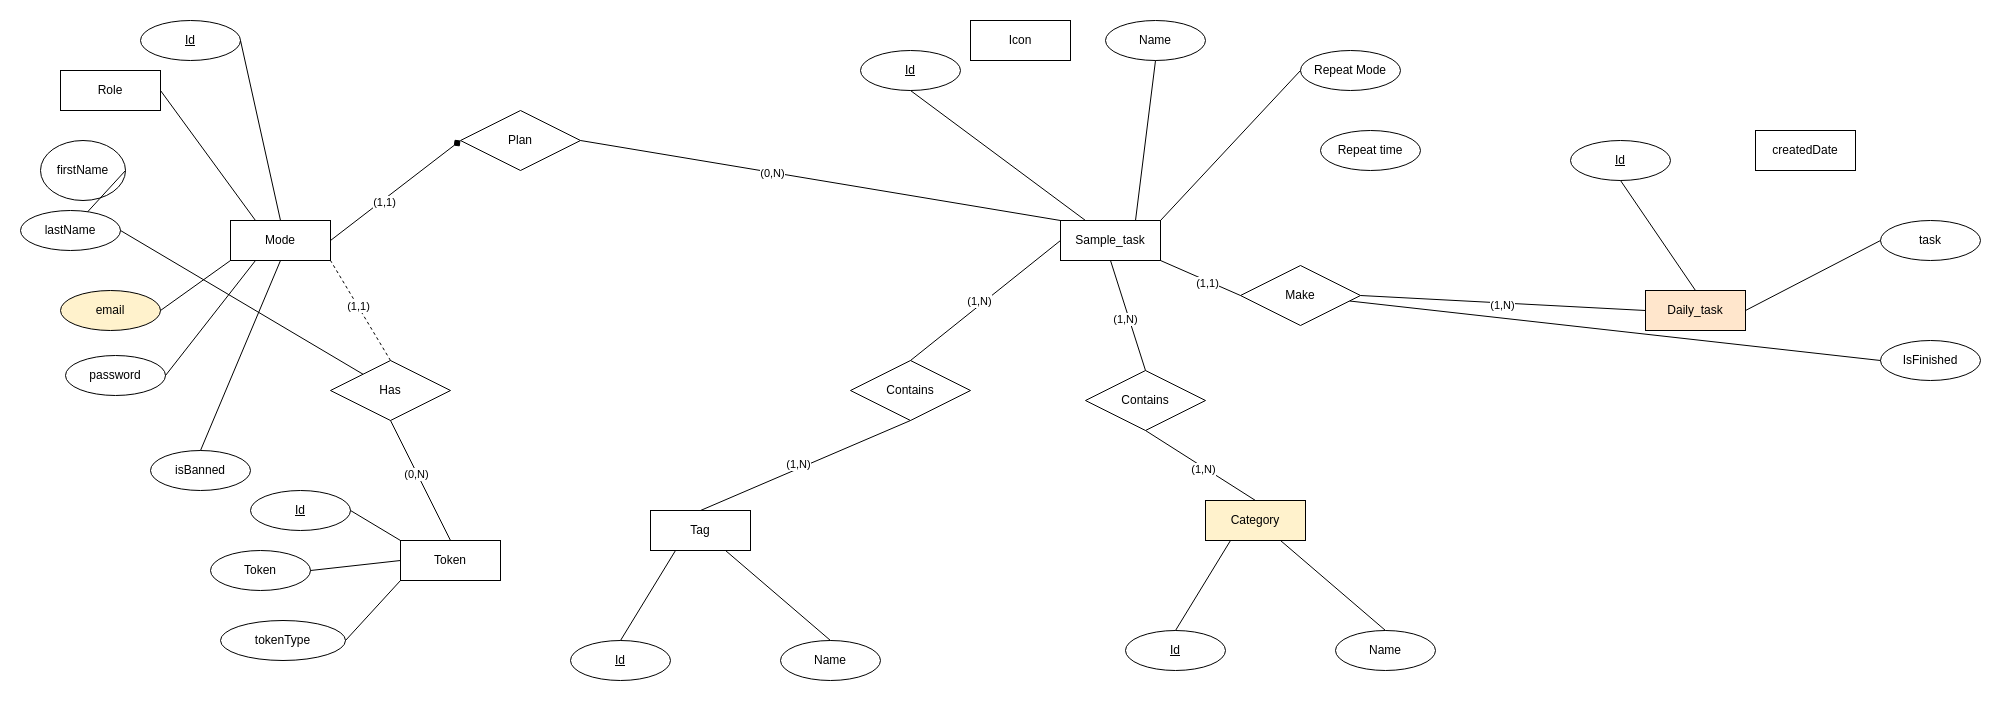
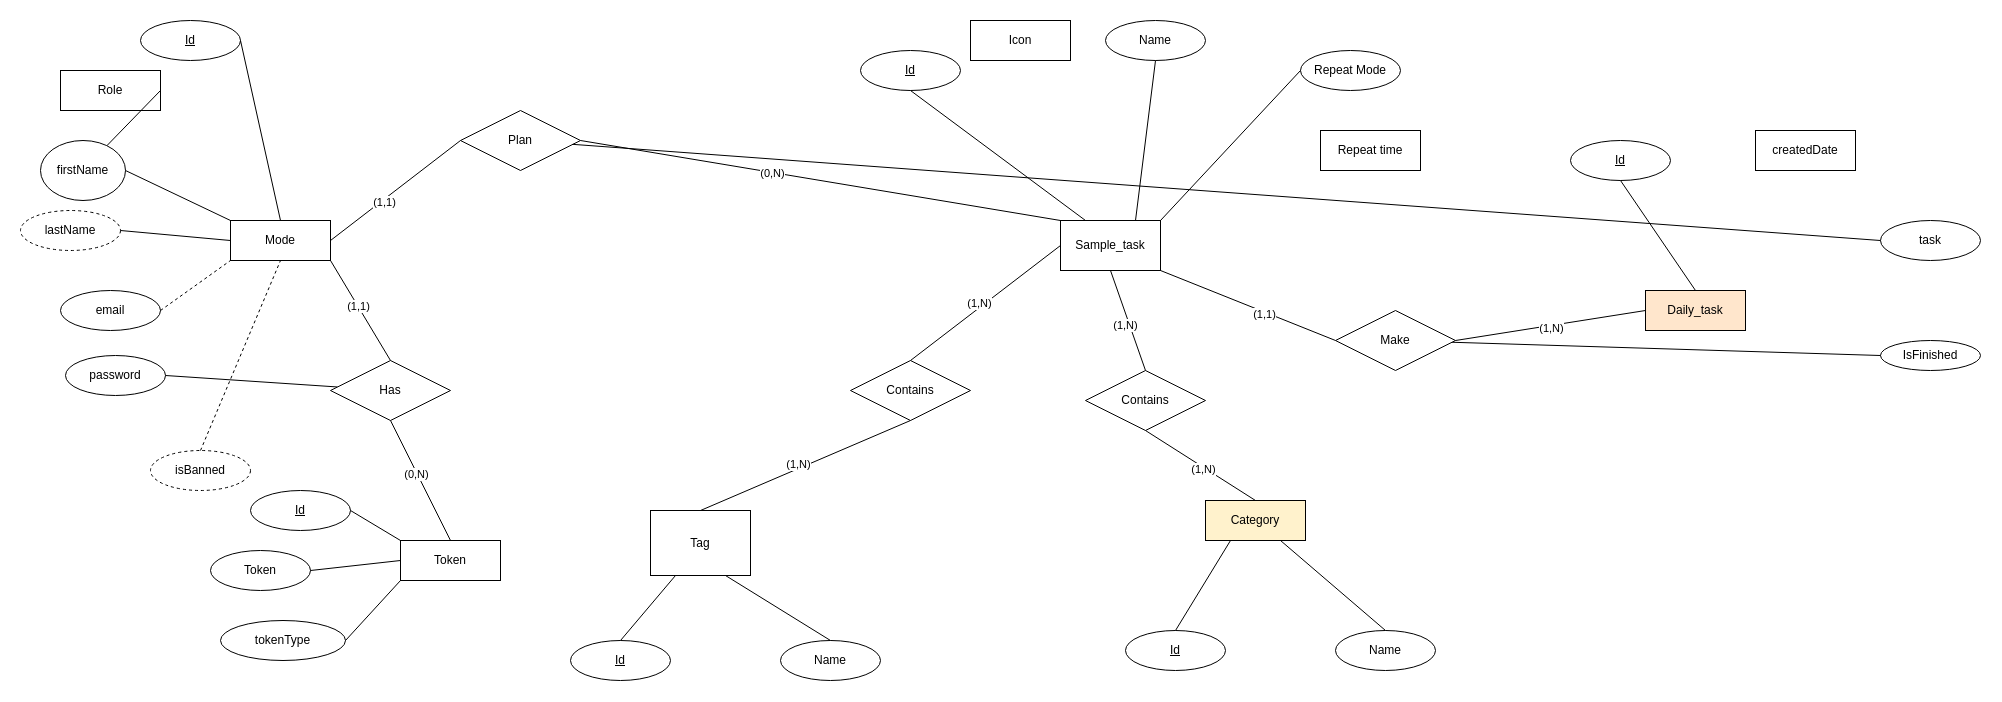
(454, 146) -> (457, 144)
(1371, 151) -> (1371, 151)
(208, 155) -> (134, 118)
(107, 191) -> (178, 196)
(71, 231) -> (71, 231)
(1111, 241) -> (1111, 246)
(1813, 276) -> (1261, 195)
(195, 286) -> (195, 286)
(1301, 296) -> (1396, 341)
(241, 302) -> (176, 236)
(111, 311) -> (111, 311)
(211, 318) -> (252, 381)
(376, 336) -> (376, 336)
(240, 356) -> (240, 356)
(1931, 361) -> (1931, 356)
(201, 471) -> (201, 471)
(701, 531) -> (701, 543)
